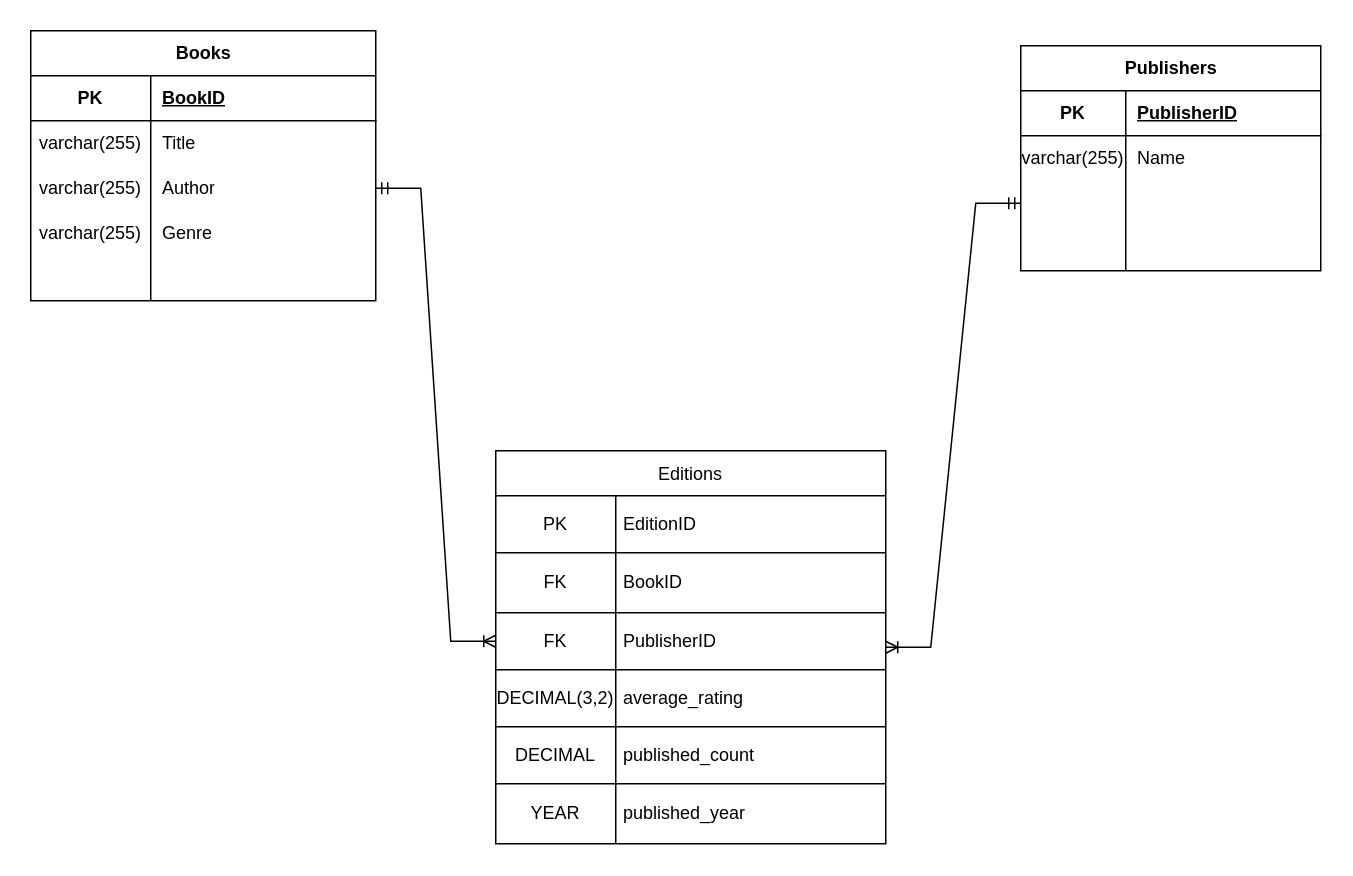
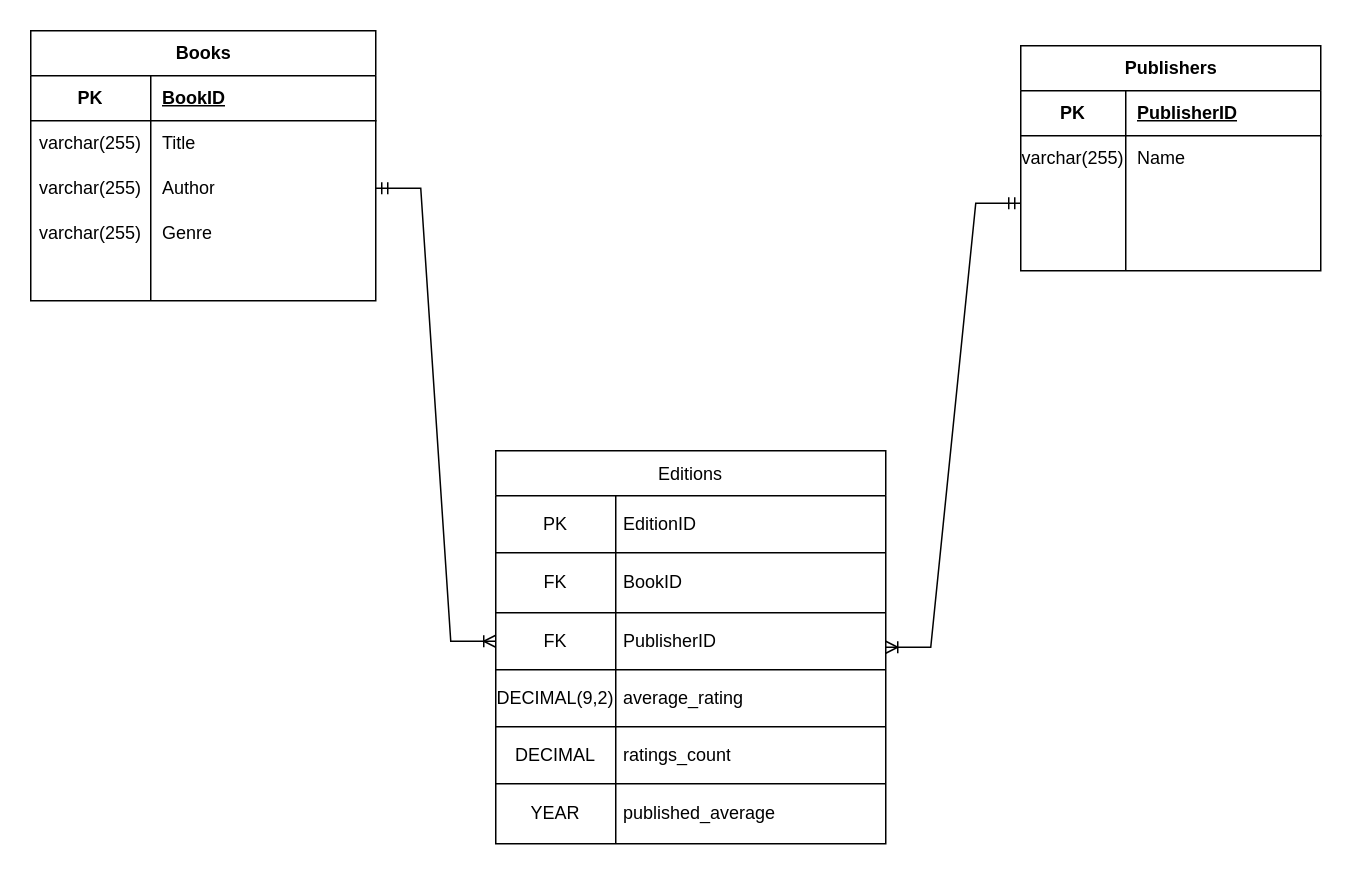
(556, 698) -> (556, 698)
(690, 755) -> (682, 755)
(685, 814) -> (700, 814)
